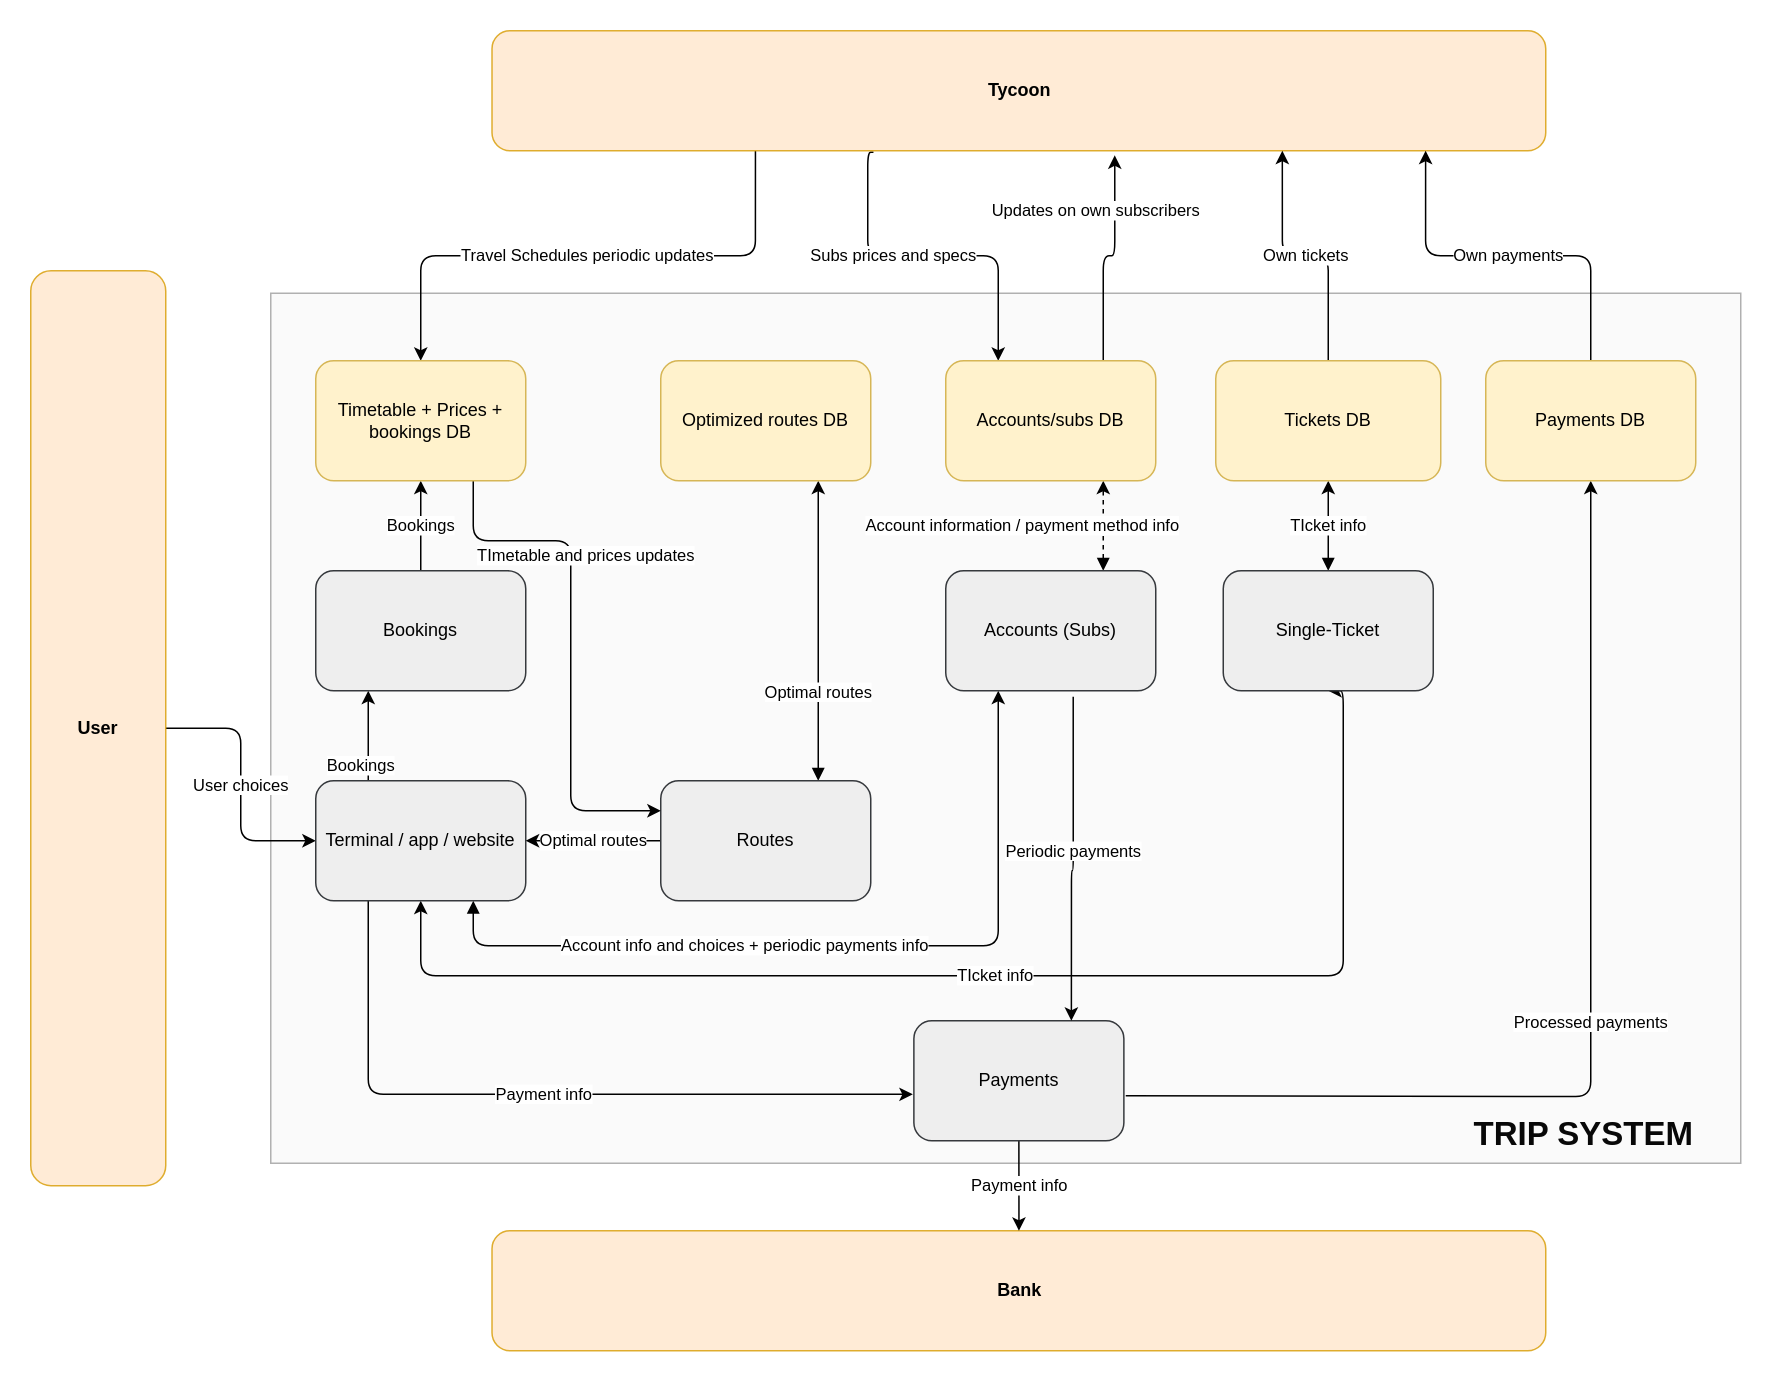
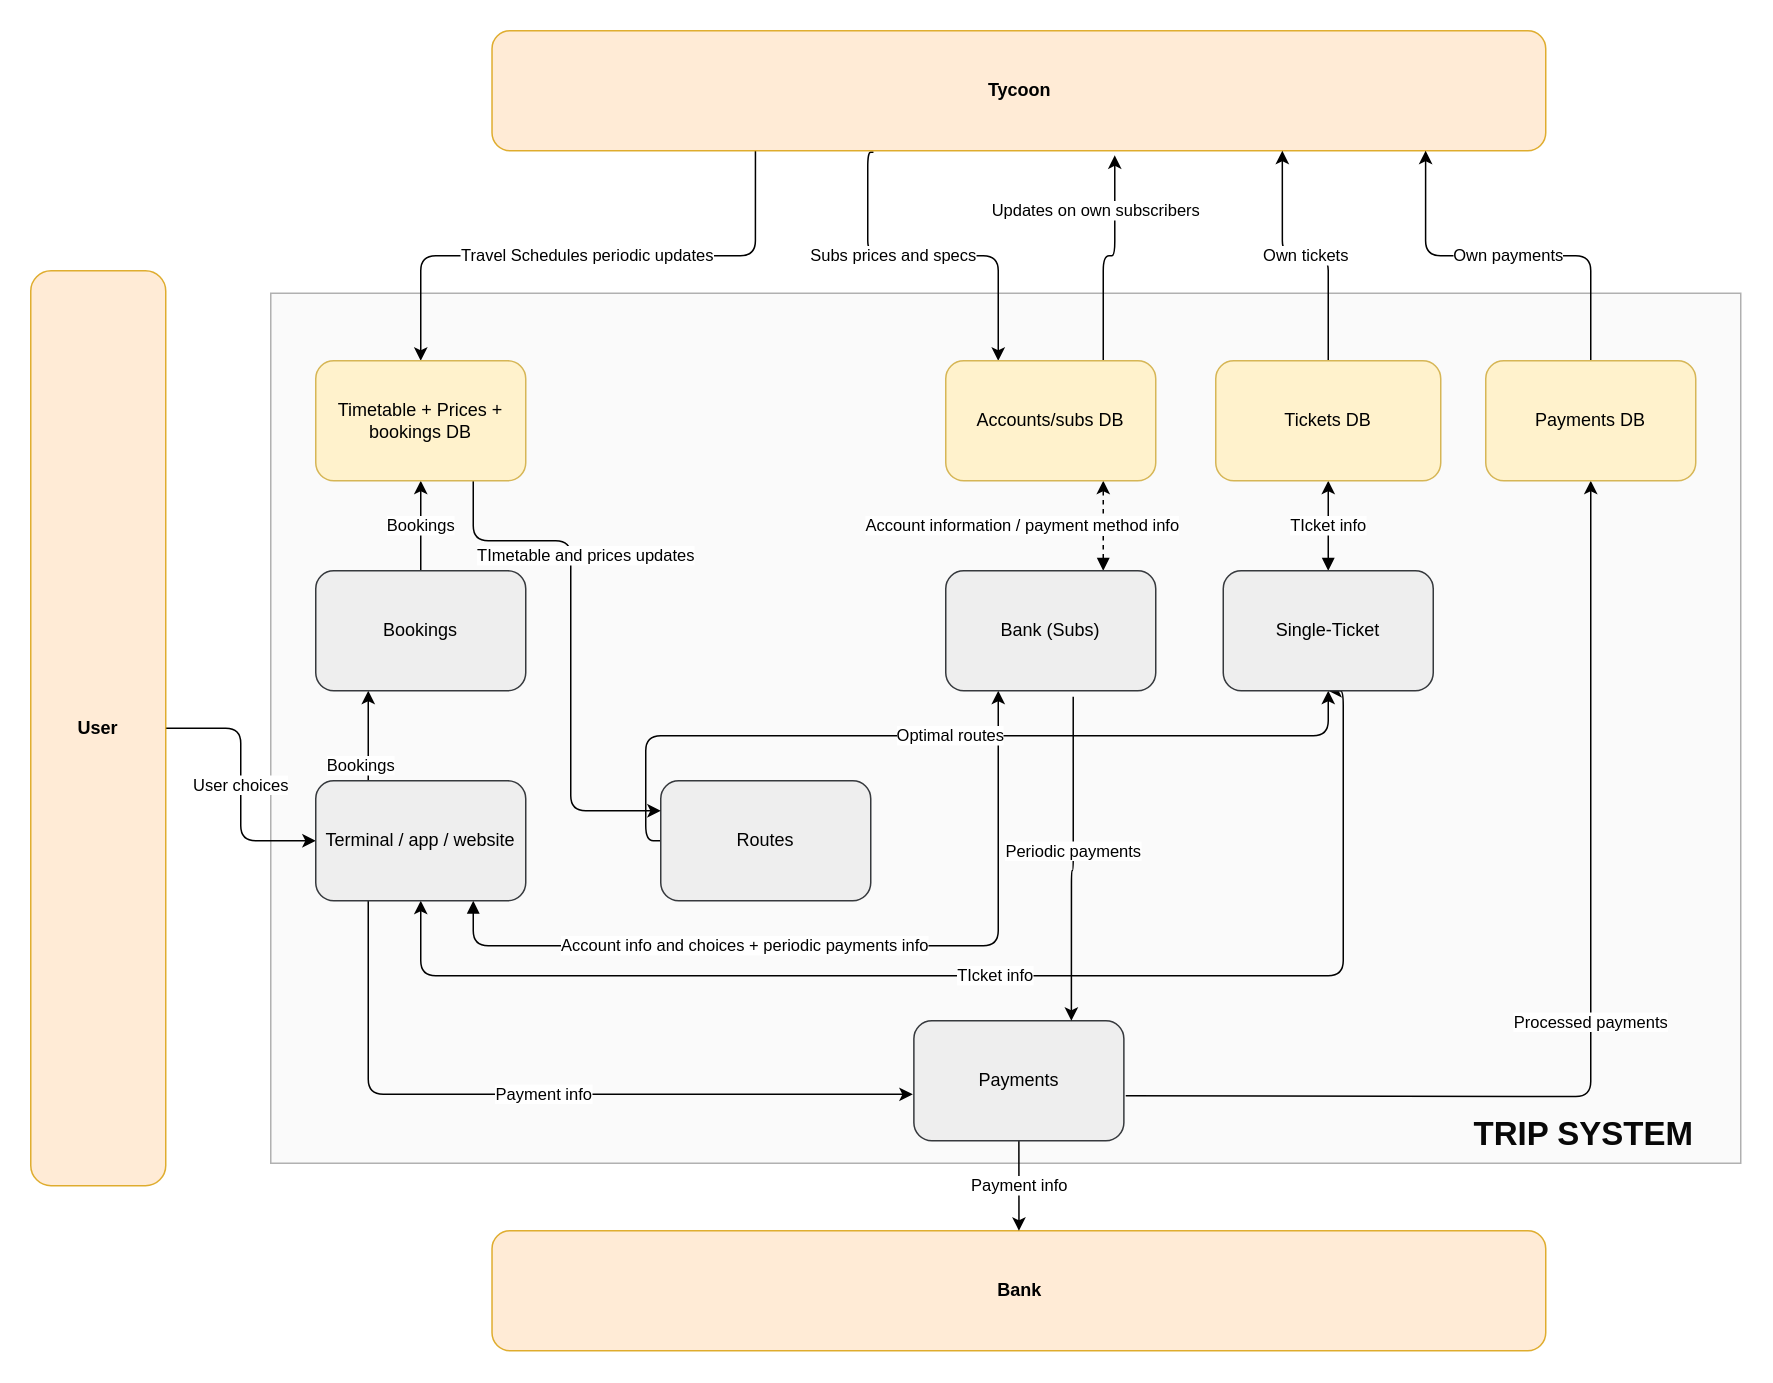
(766, 421) -> none
(818, 629) -> none
(1051, 631) -> (1051, 631)
(594, 841) -> (953, 736)
